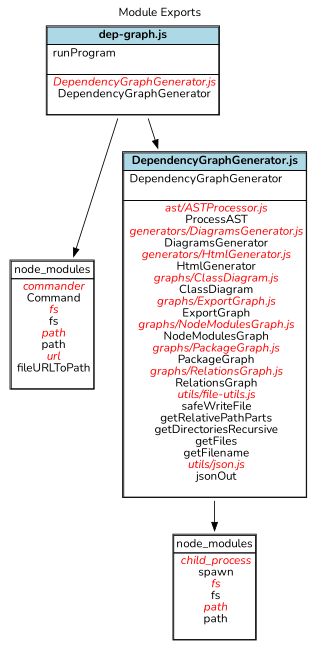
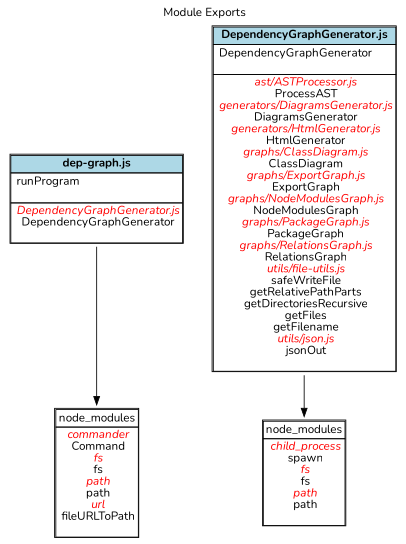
(152, 129) -> none
